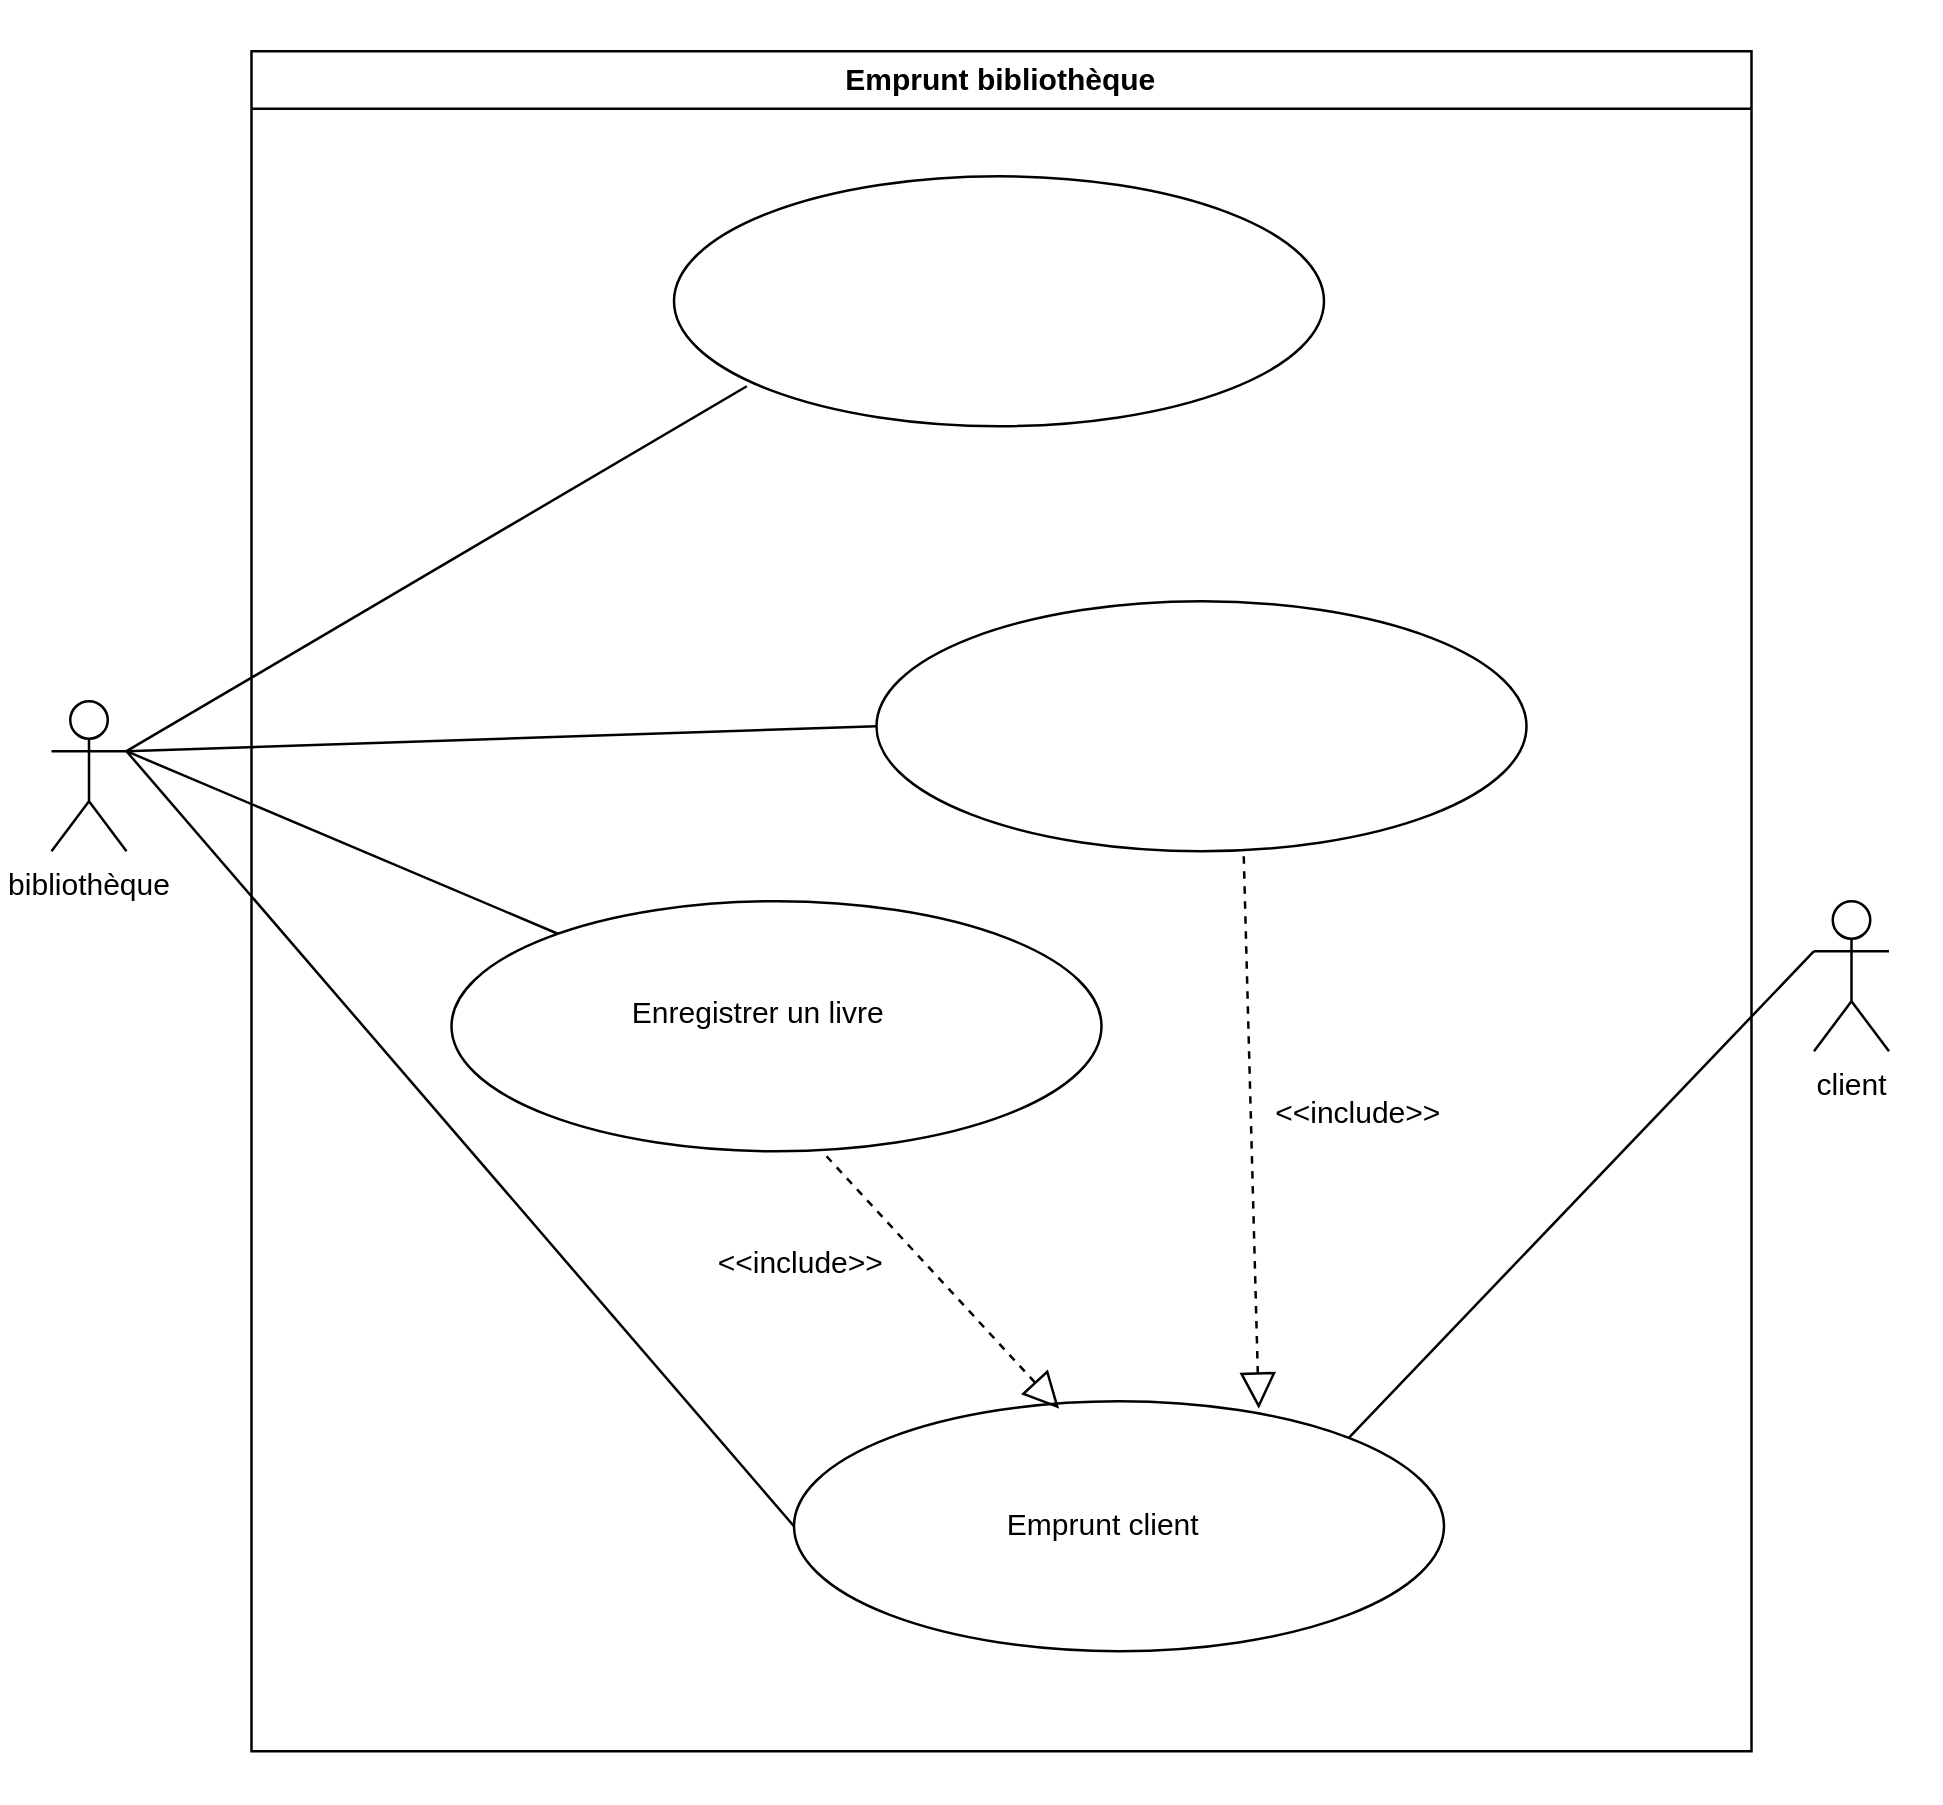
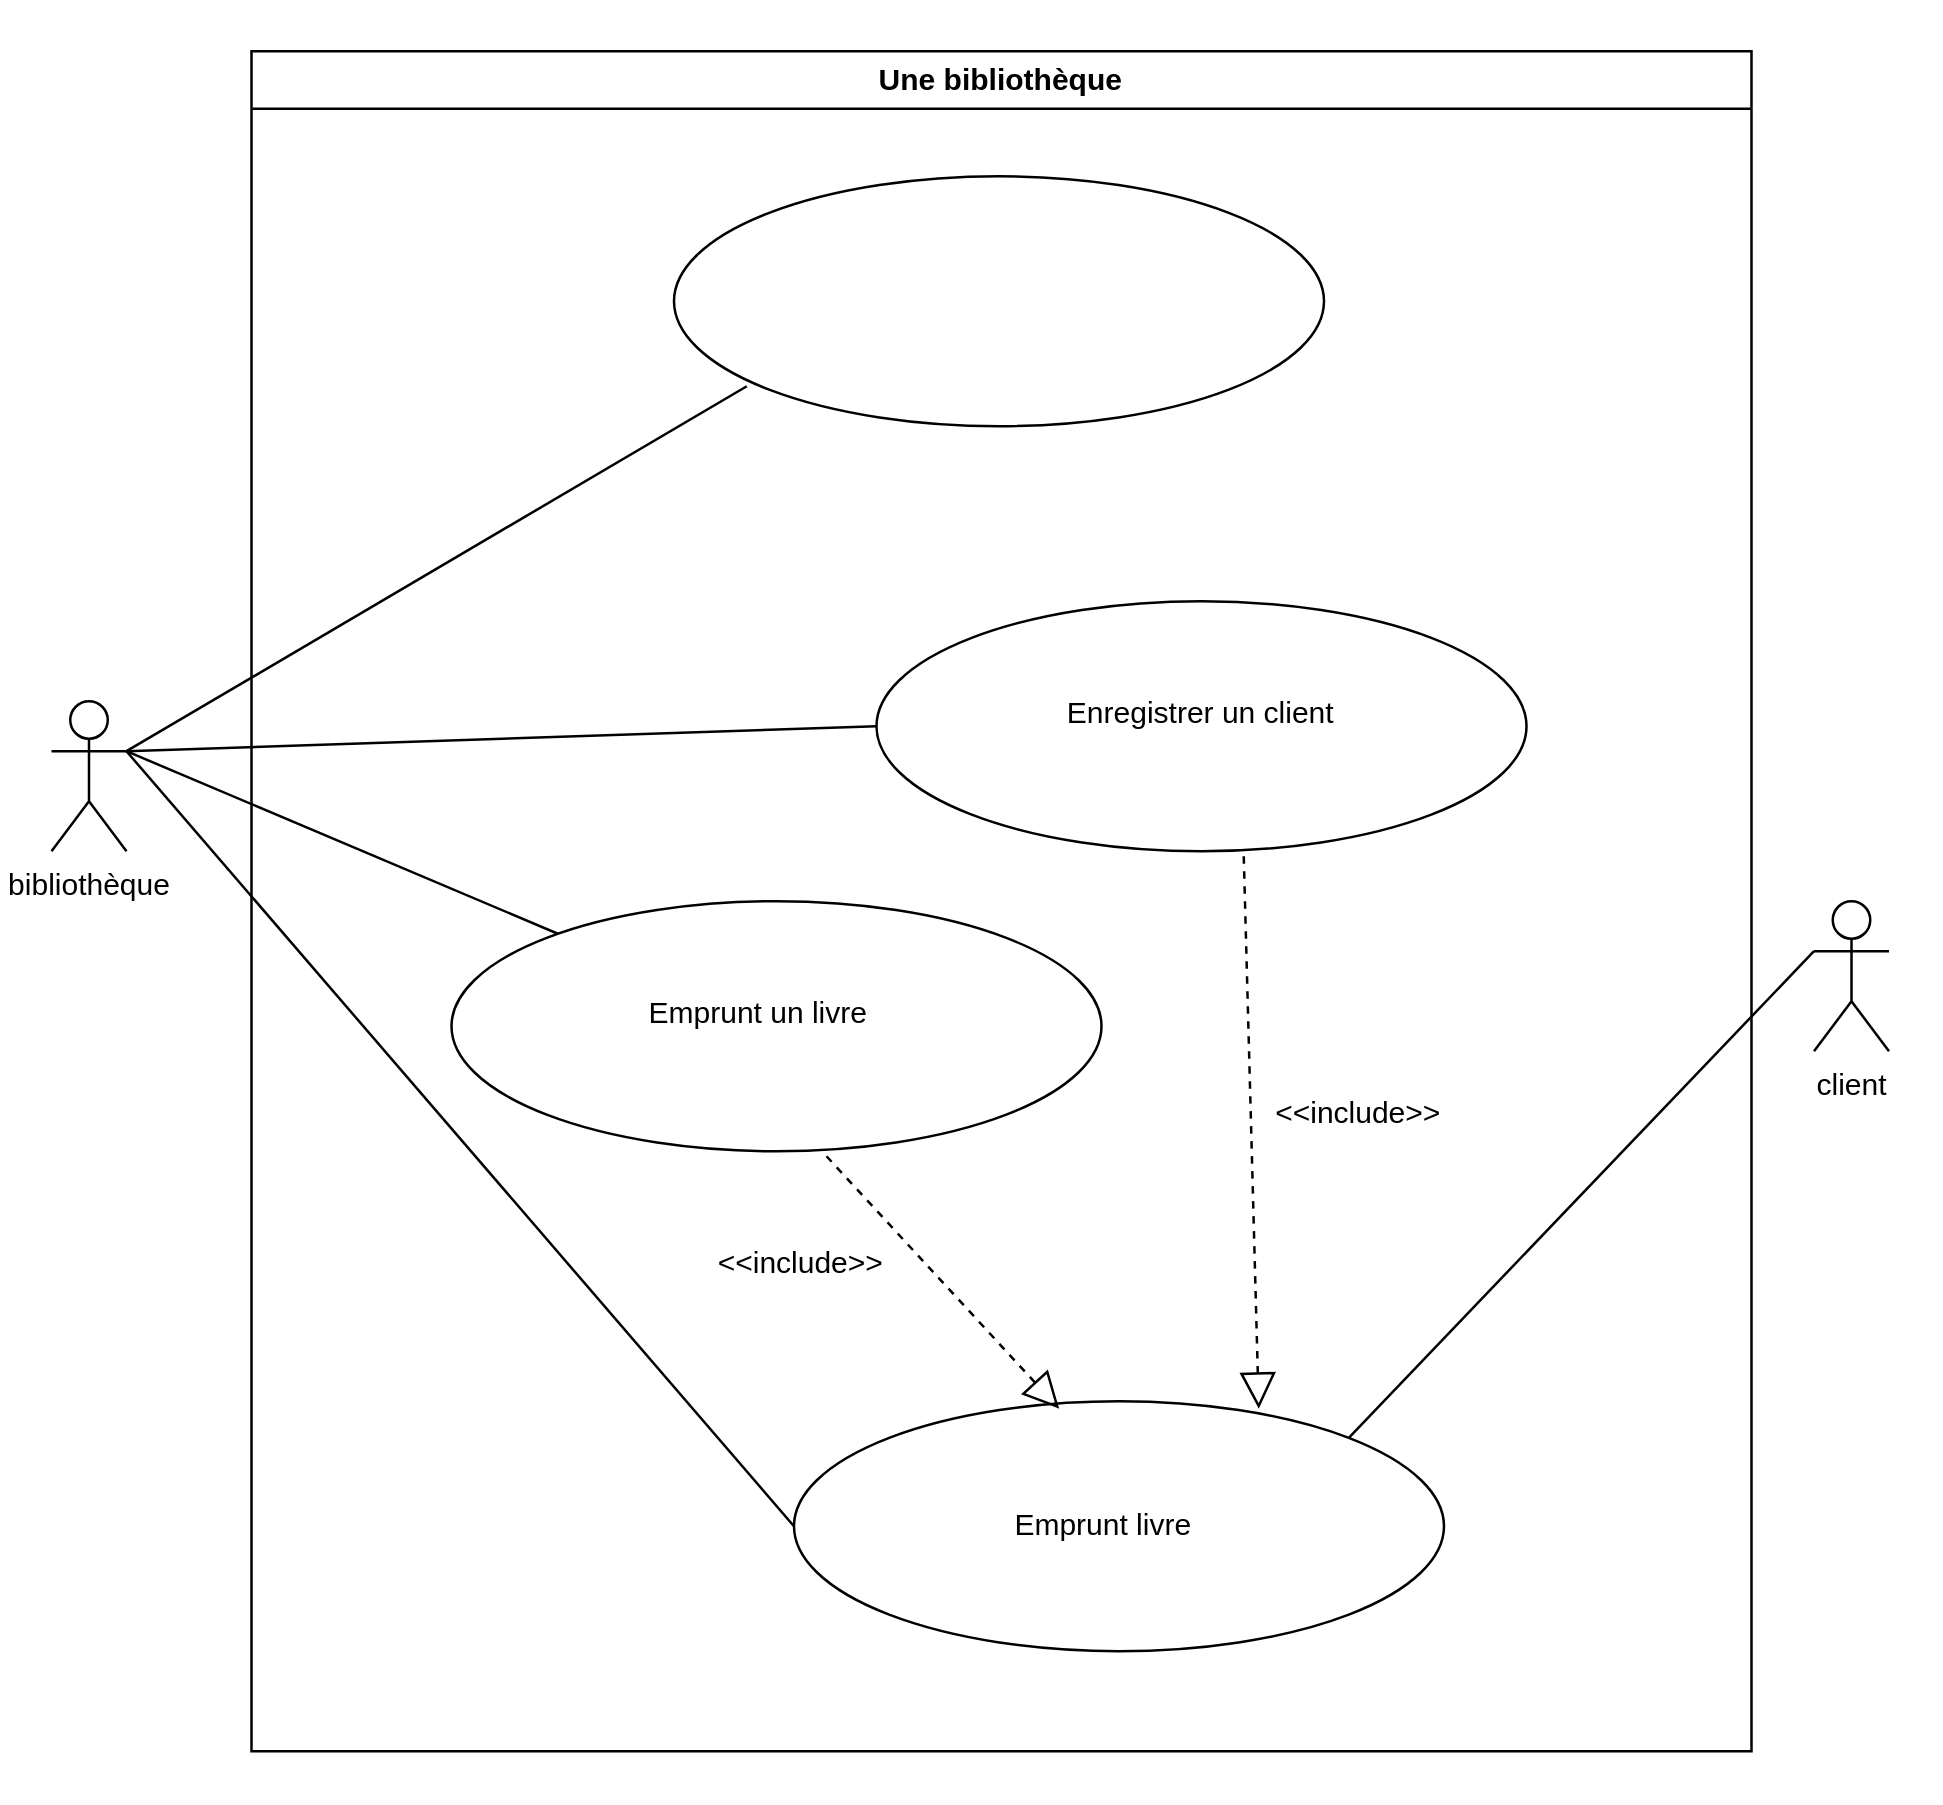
(1001, 81) -> (1001, 81)
none -> (1201, 714)
(759, 1014) -> (759, 1014)
(1104, 1526) -> (1104, 1526)
